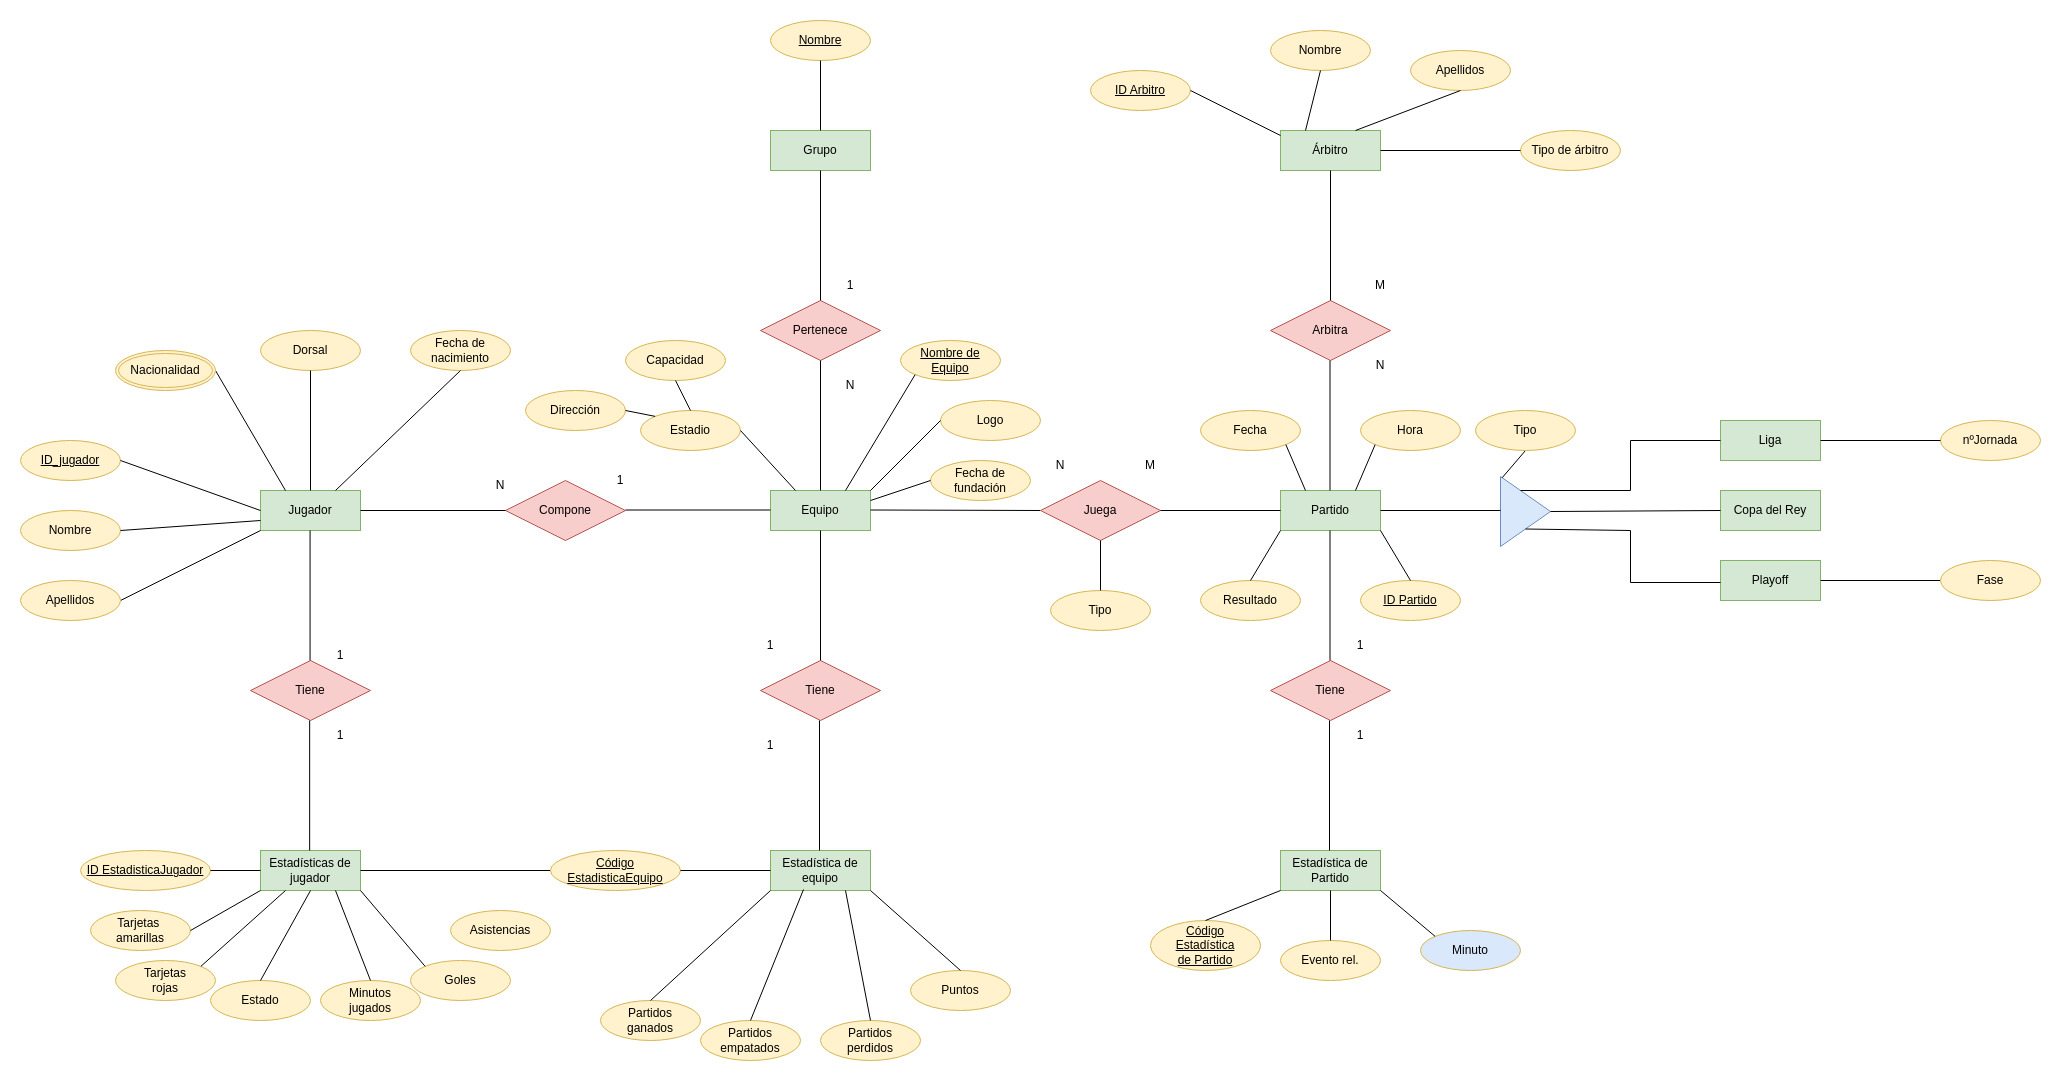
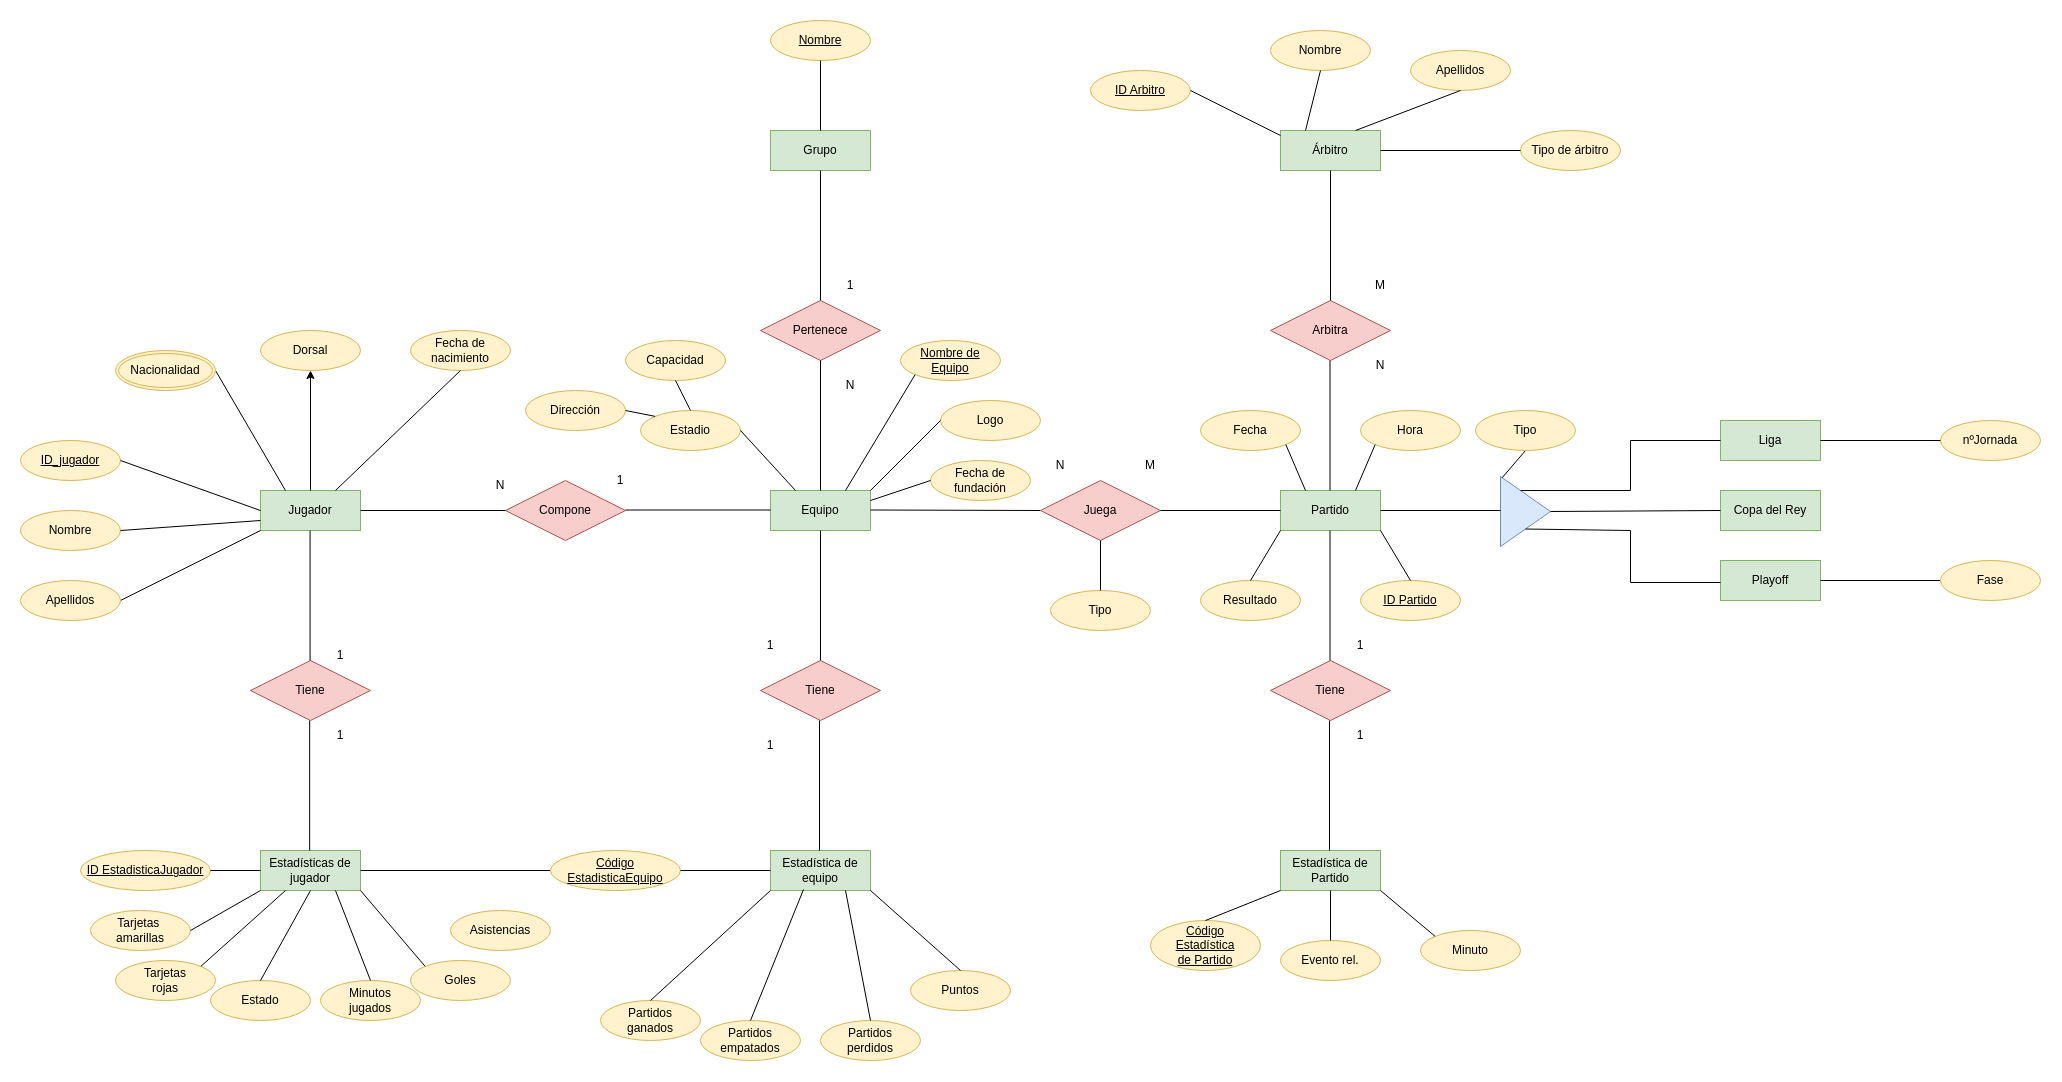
(311, 376) -> (311, 378)
(1471, 951) -> (1471, 951)
